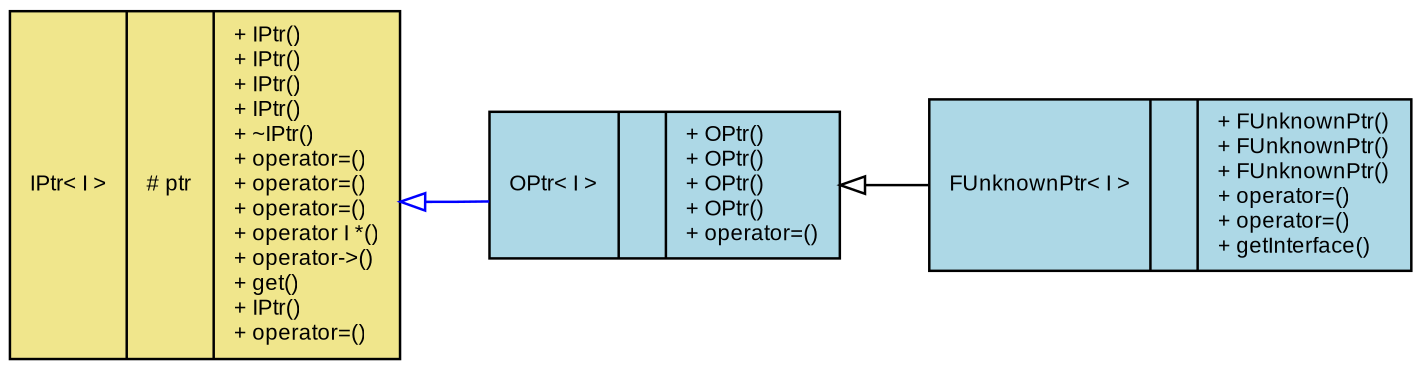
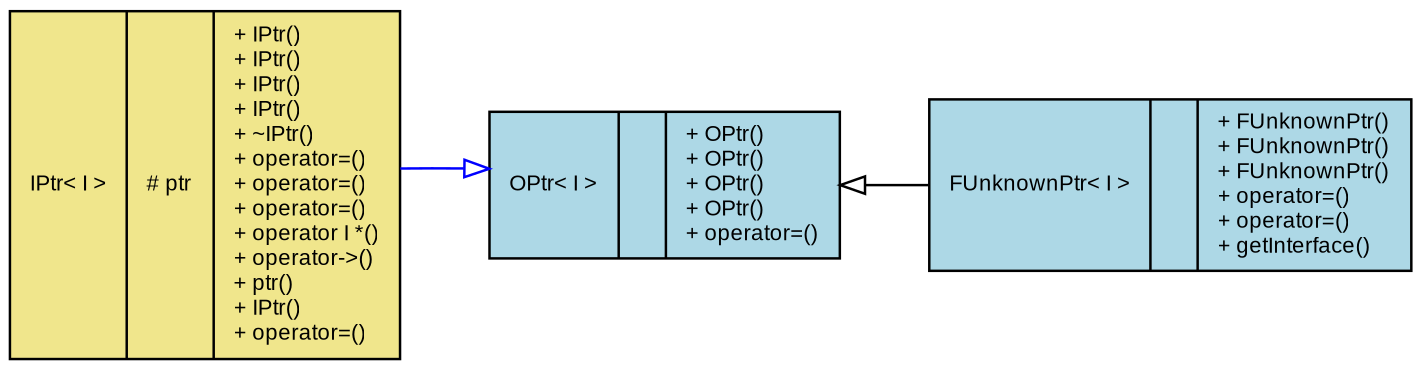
(457, 202) -> (432, 168)
(267, 283) -> (265, 283)
